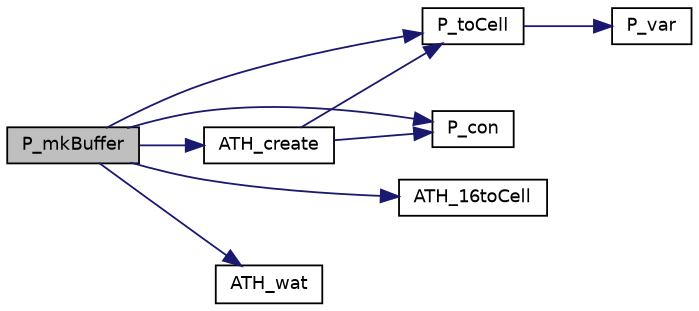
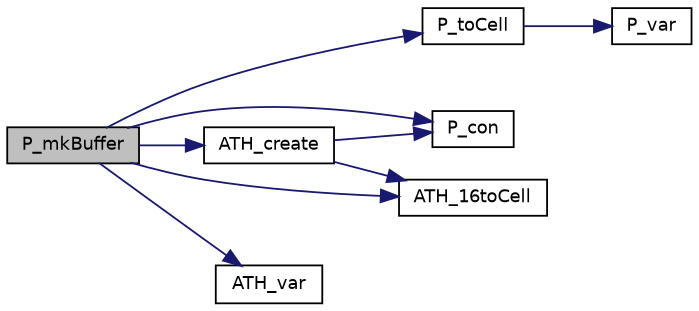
(363, 90) -> (361, 169)
(269, 284) -> (269, 284)
